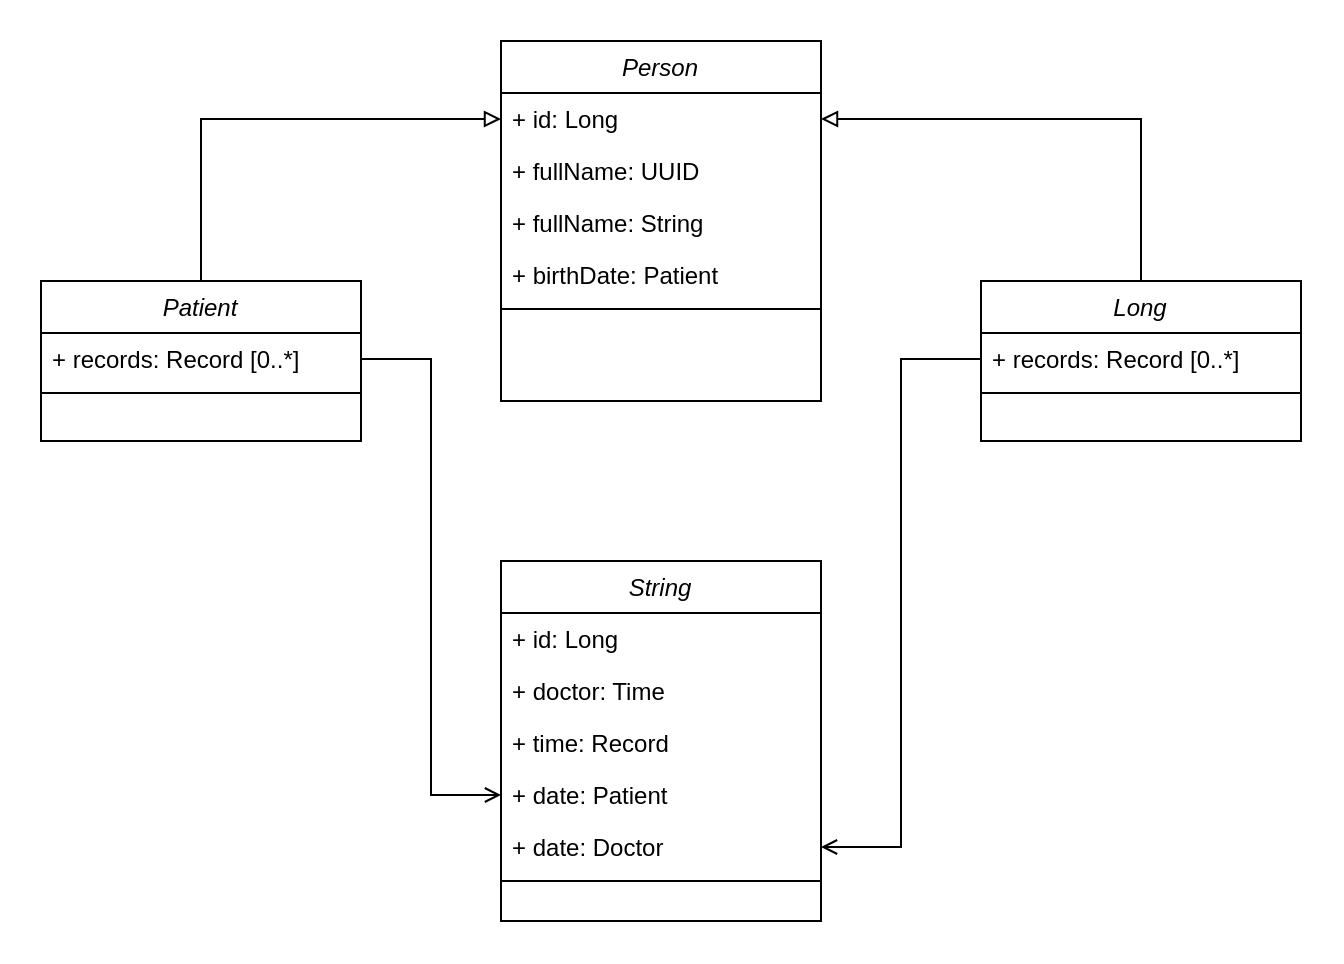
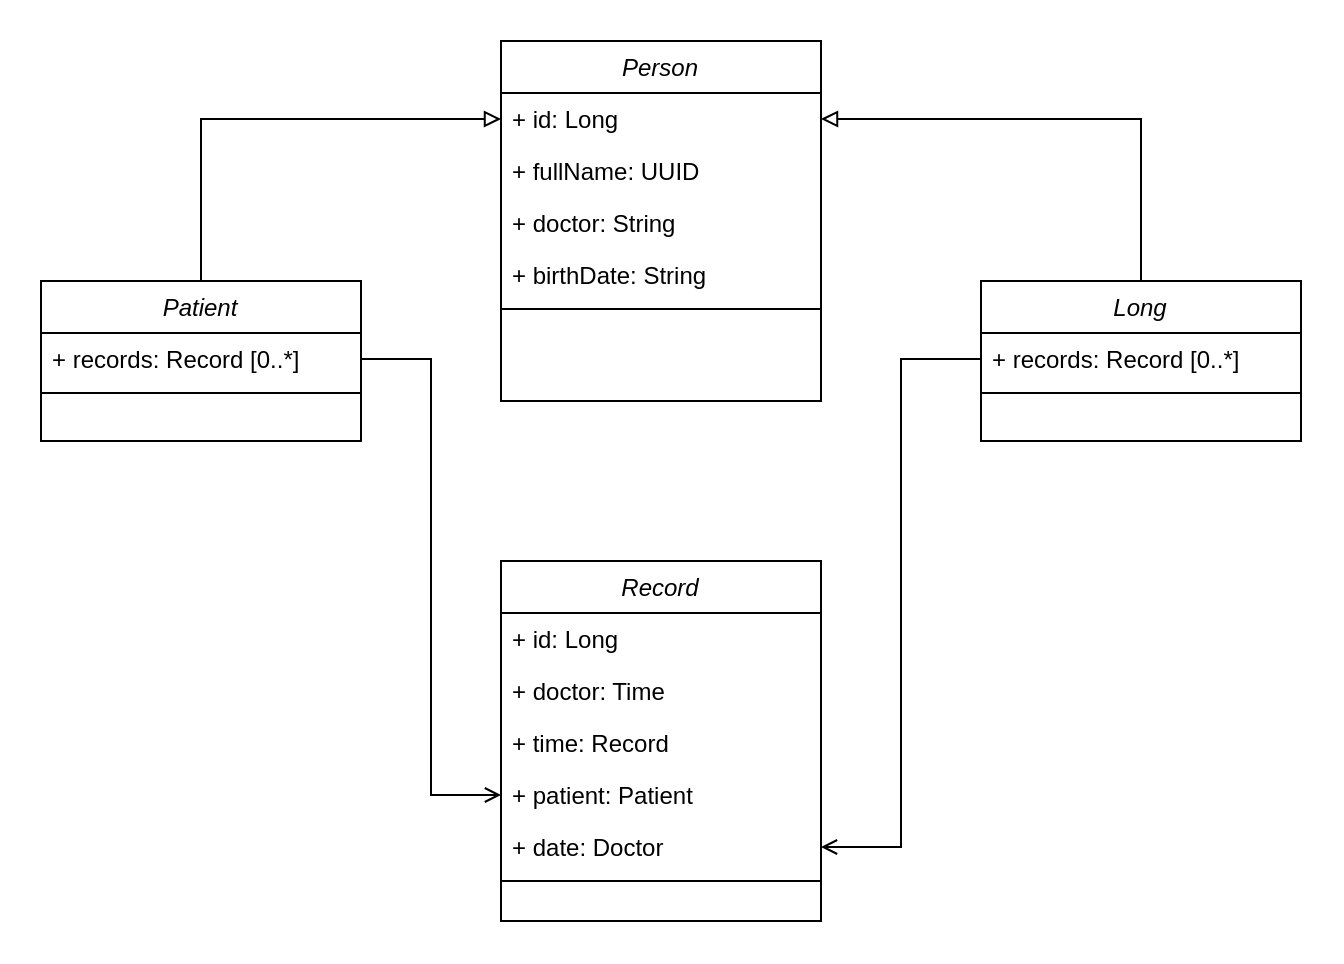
(614, 224) -> (607, 224)
(631, 276) -> (624, 276)
(660, 588) -> (660, 588)
(600, 796) -> (617, 796)
